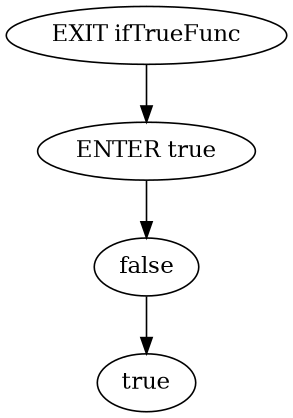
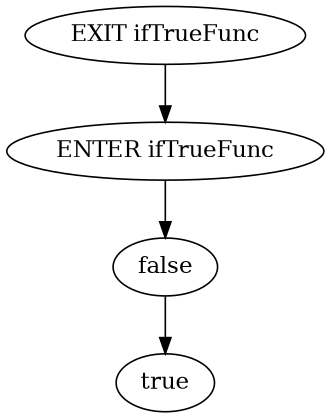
(147, 151) -> (165, 151)
